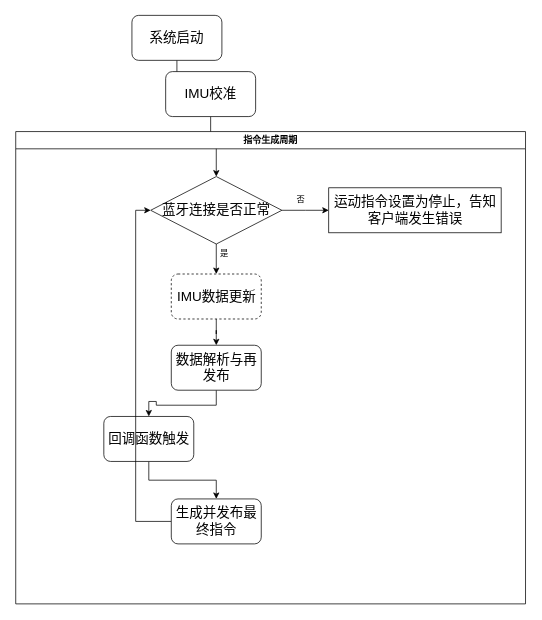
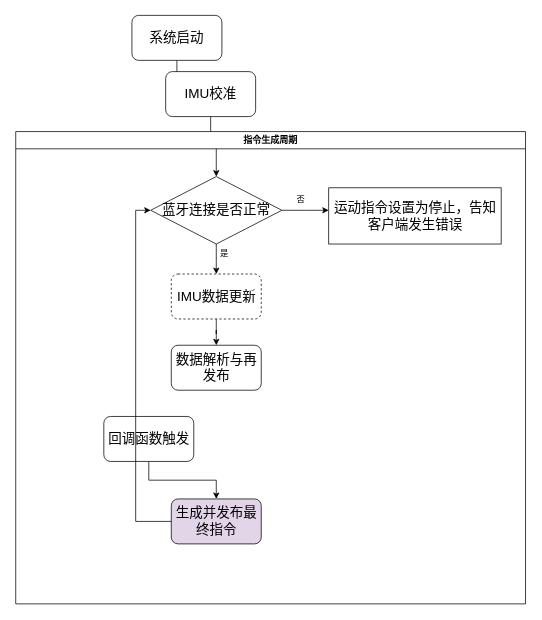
(415, 210) -> (415, 216)
(184, 405) -> none
(216, 522) -> (216, 522)
